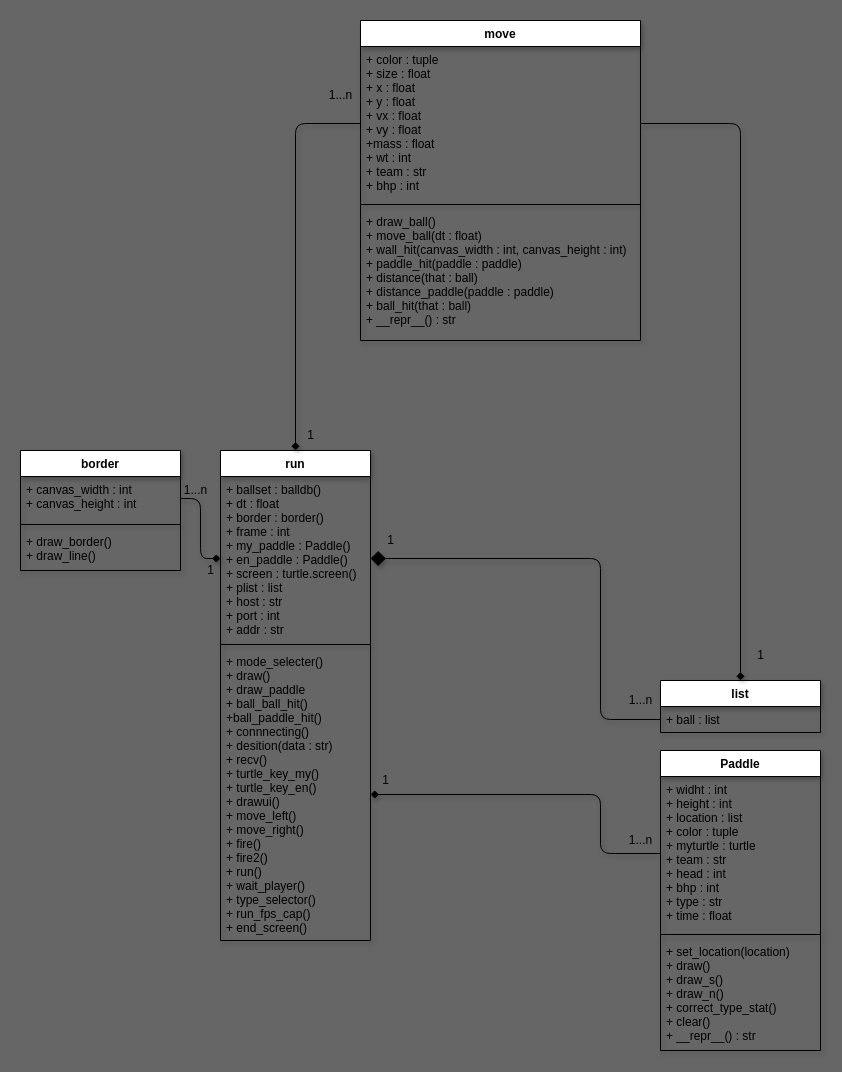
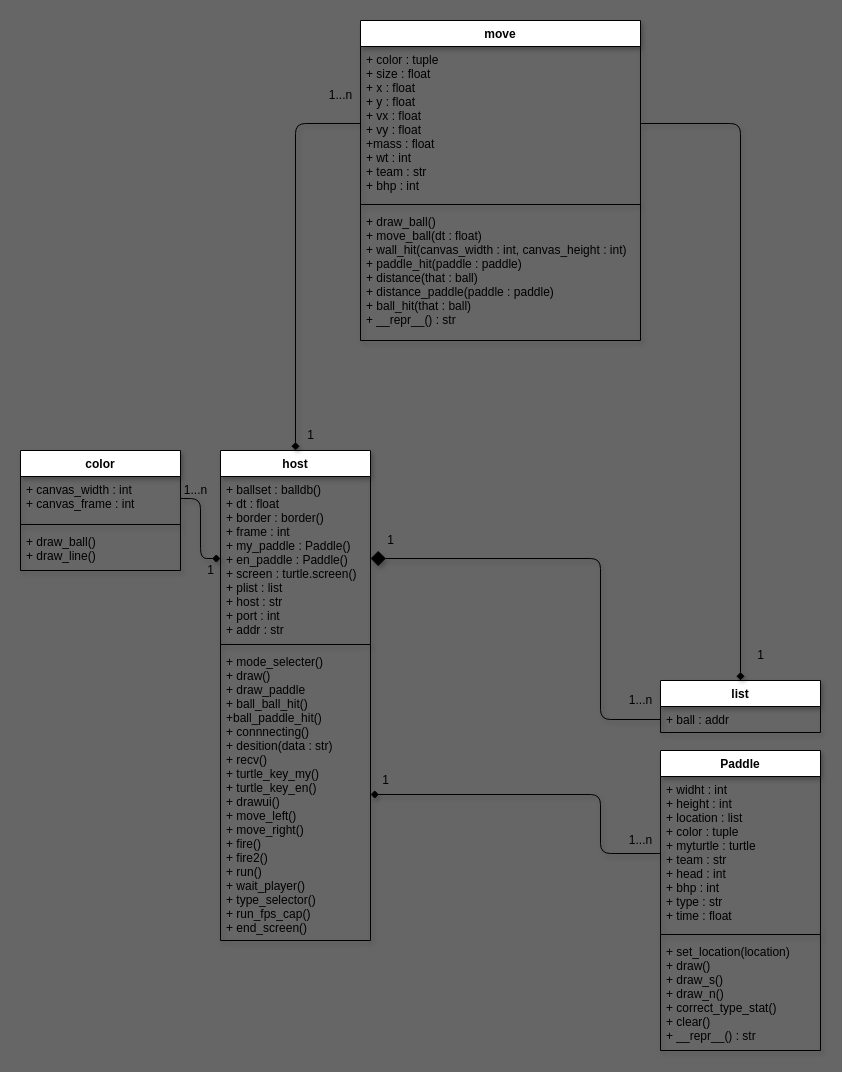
(100, 464) -> (100, 464)
(295, 464) -> (295, 464)
(84, 490) -> (84, 490)
(75, 542) -> (65, 542)
(697, 720) -> (700, 720)
